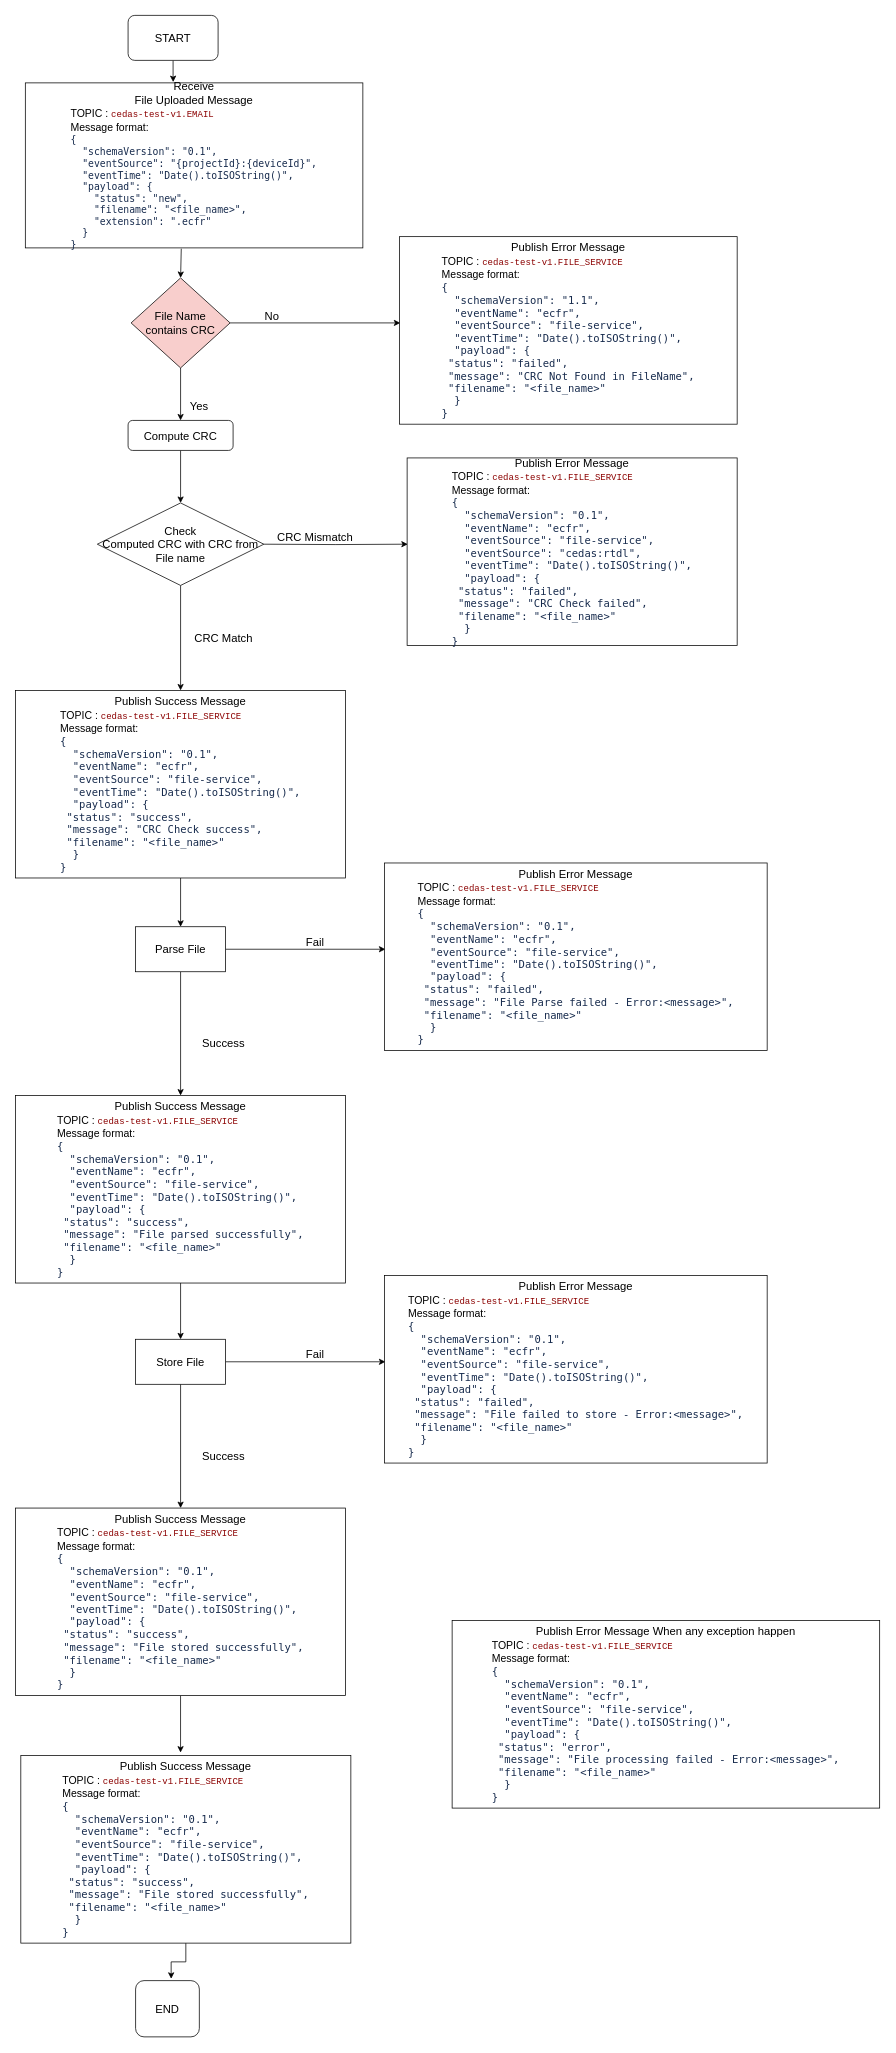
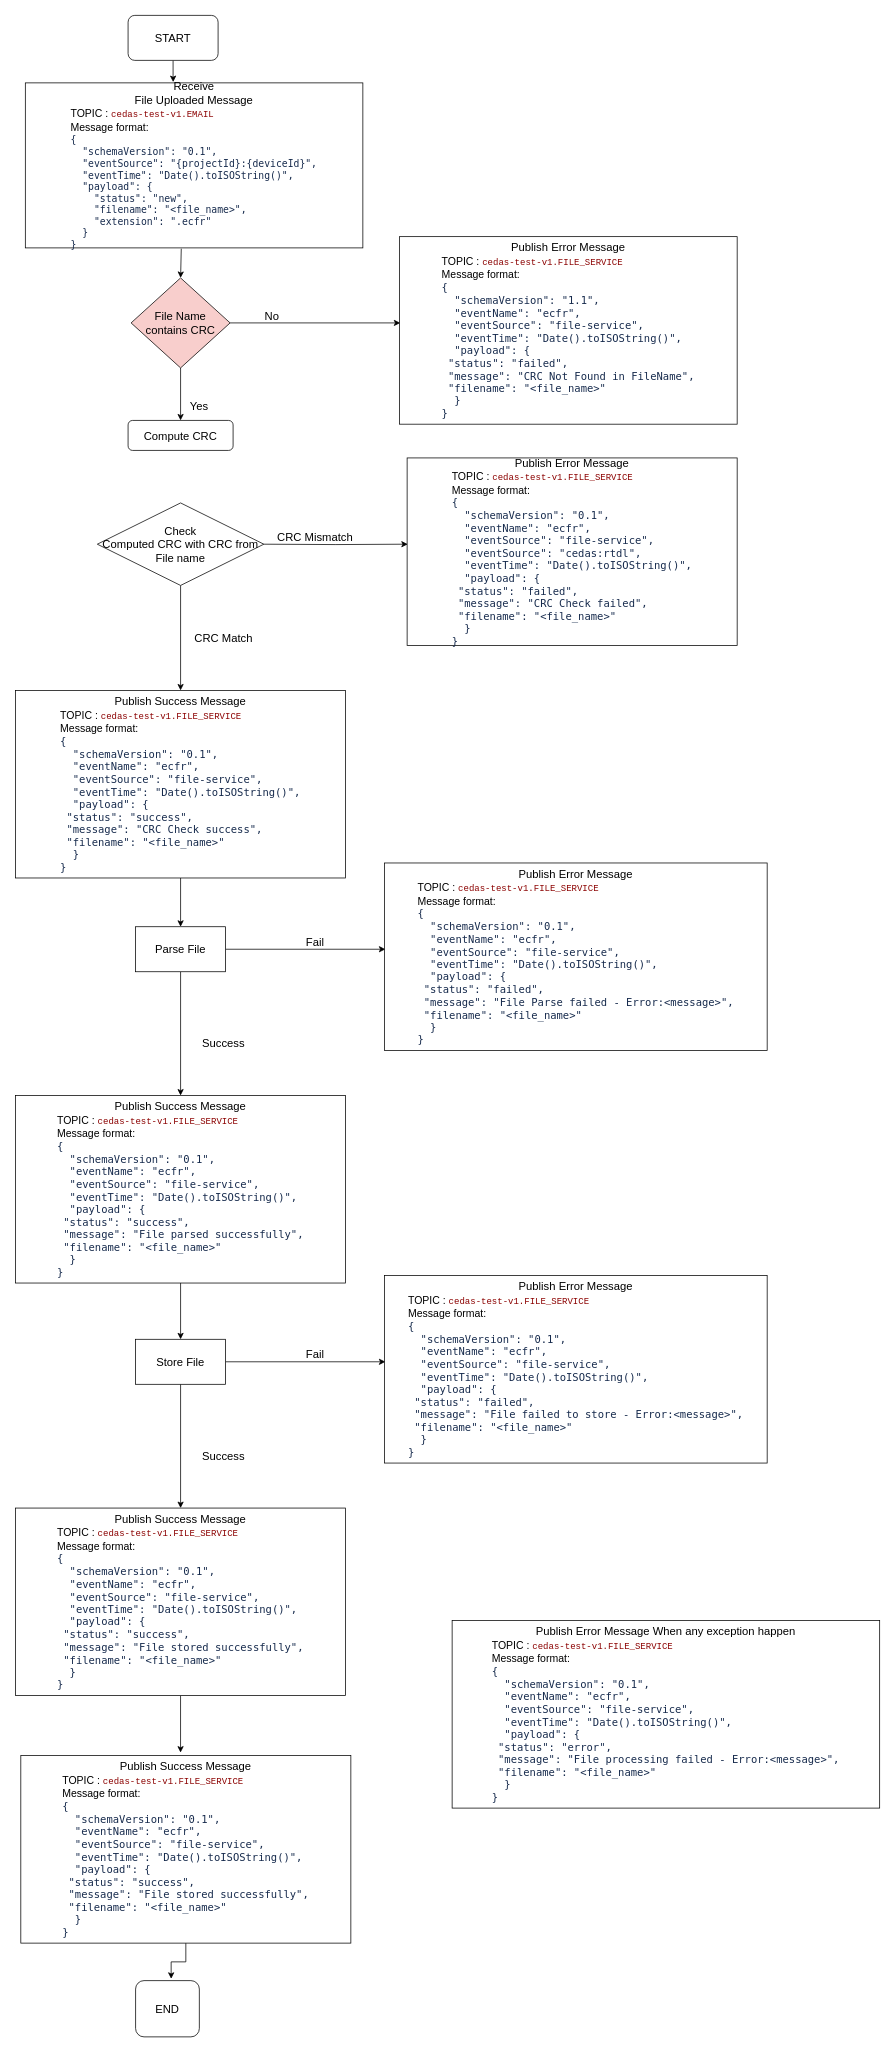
(180, 474) -> none
